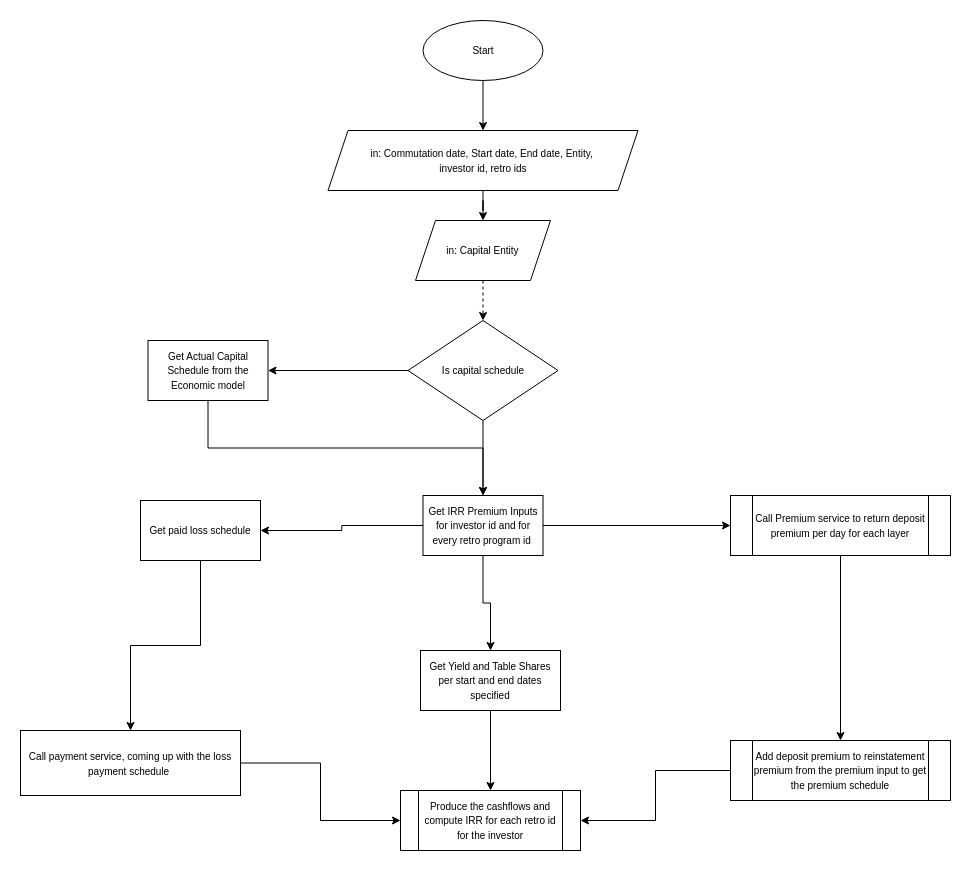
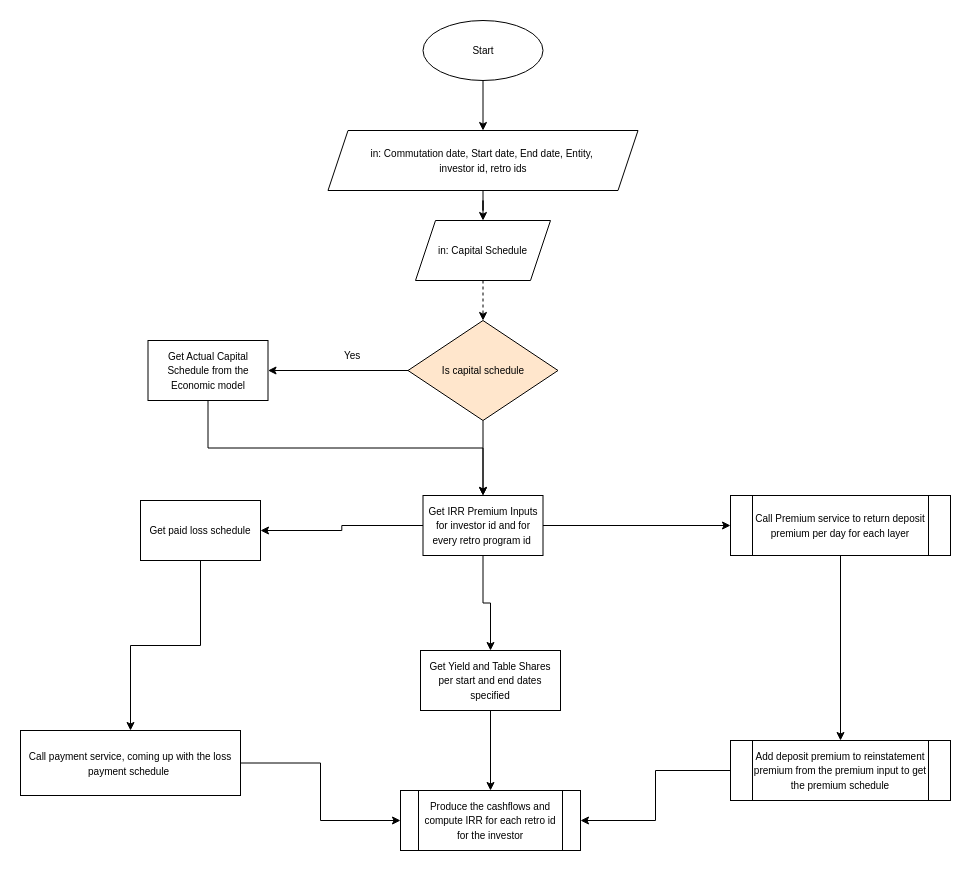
(483, 251) -> (483, 251)
none -> (353, 356)
(483, 371) -> (483, 371)
